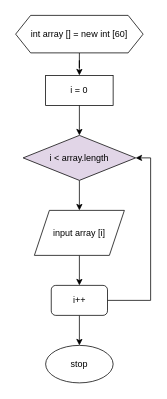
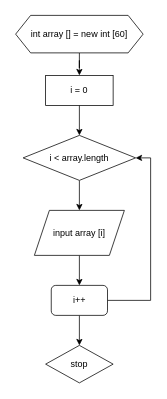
(79, 158) -> (79, 158)
(79, 364) -> (79, 364)
